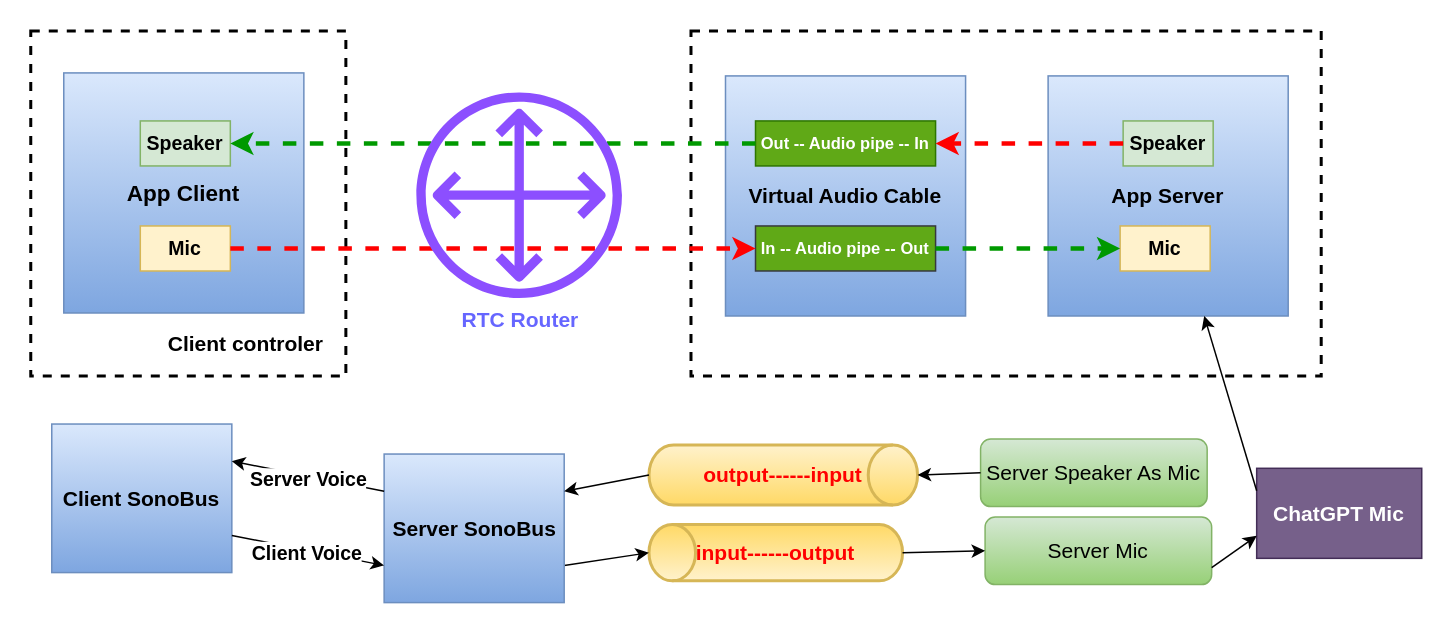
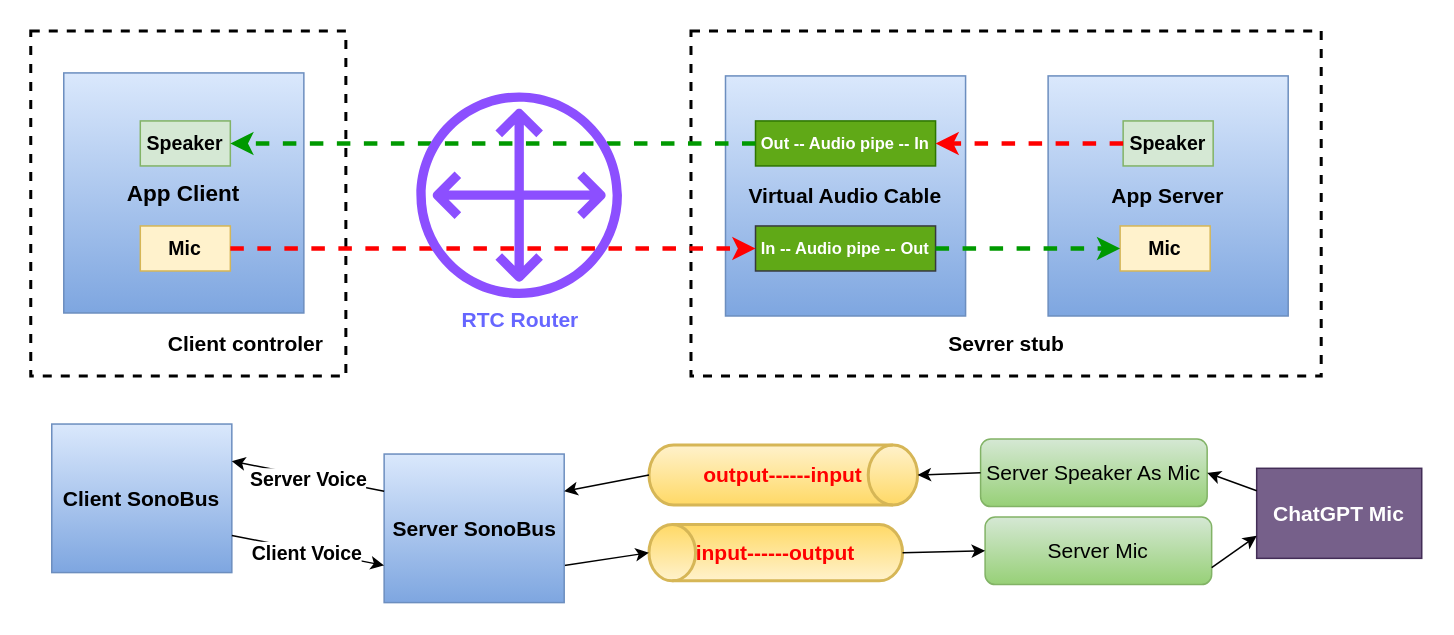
none -> (1006, 344)
(1231, 408) -> (1236, 483)
